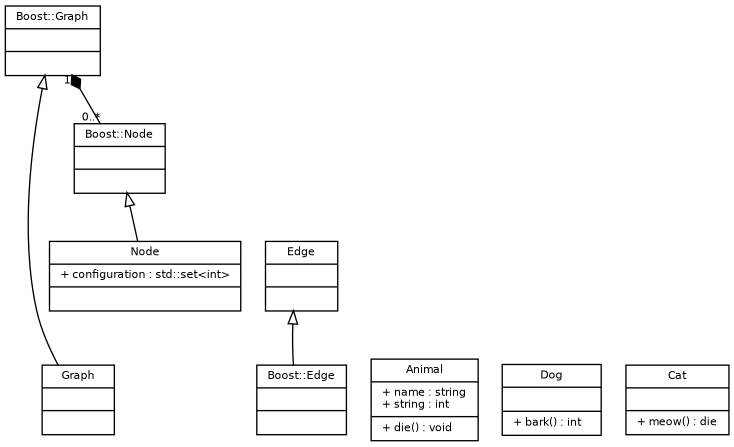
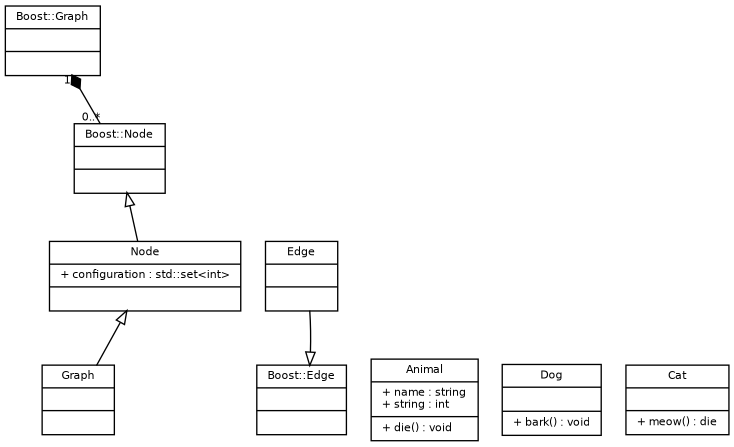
(28, 229) -> (108, 344)
(293, 345) -> (311, 331)
(548, 423) -> (552, 423)
